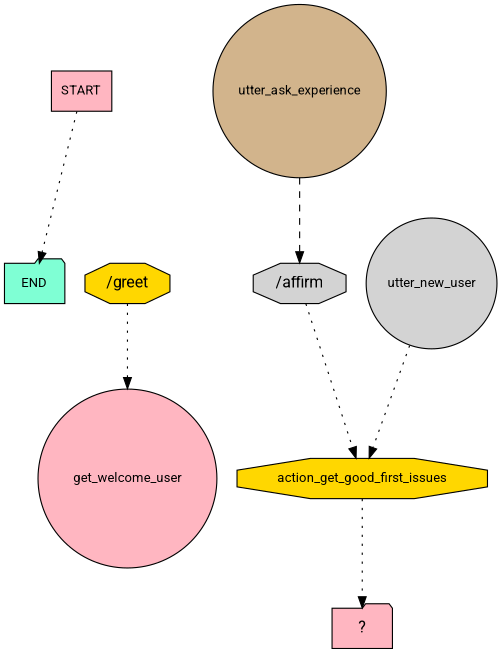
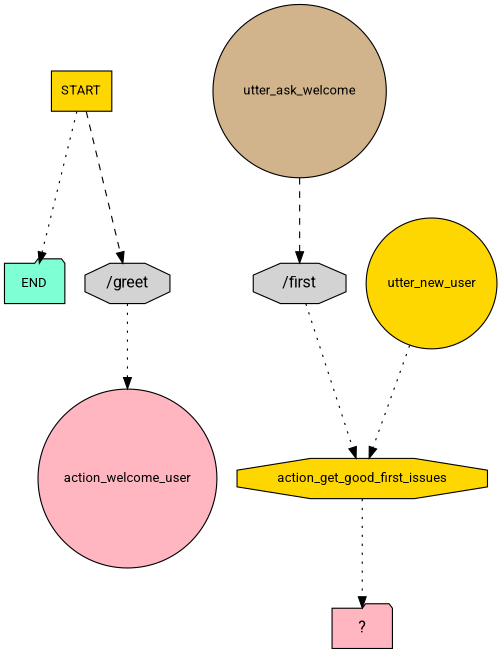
(82, 91) -> (82, 91)
(300, 91) -> (300, 91)
none -> (103, 182)
(127, 283) -> (127, 283)
(300, 283) -> (300, 283)
(432, 283) -> (432, 283)
(127, 479) -> (127, 479)
